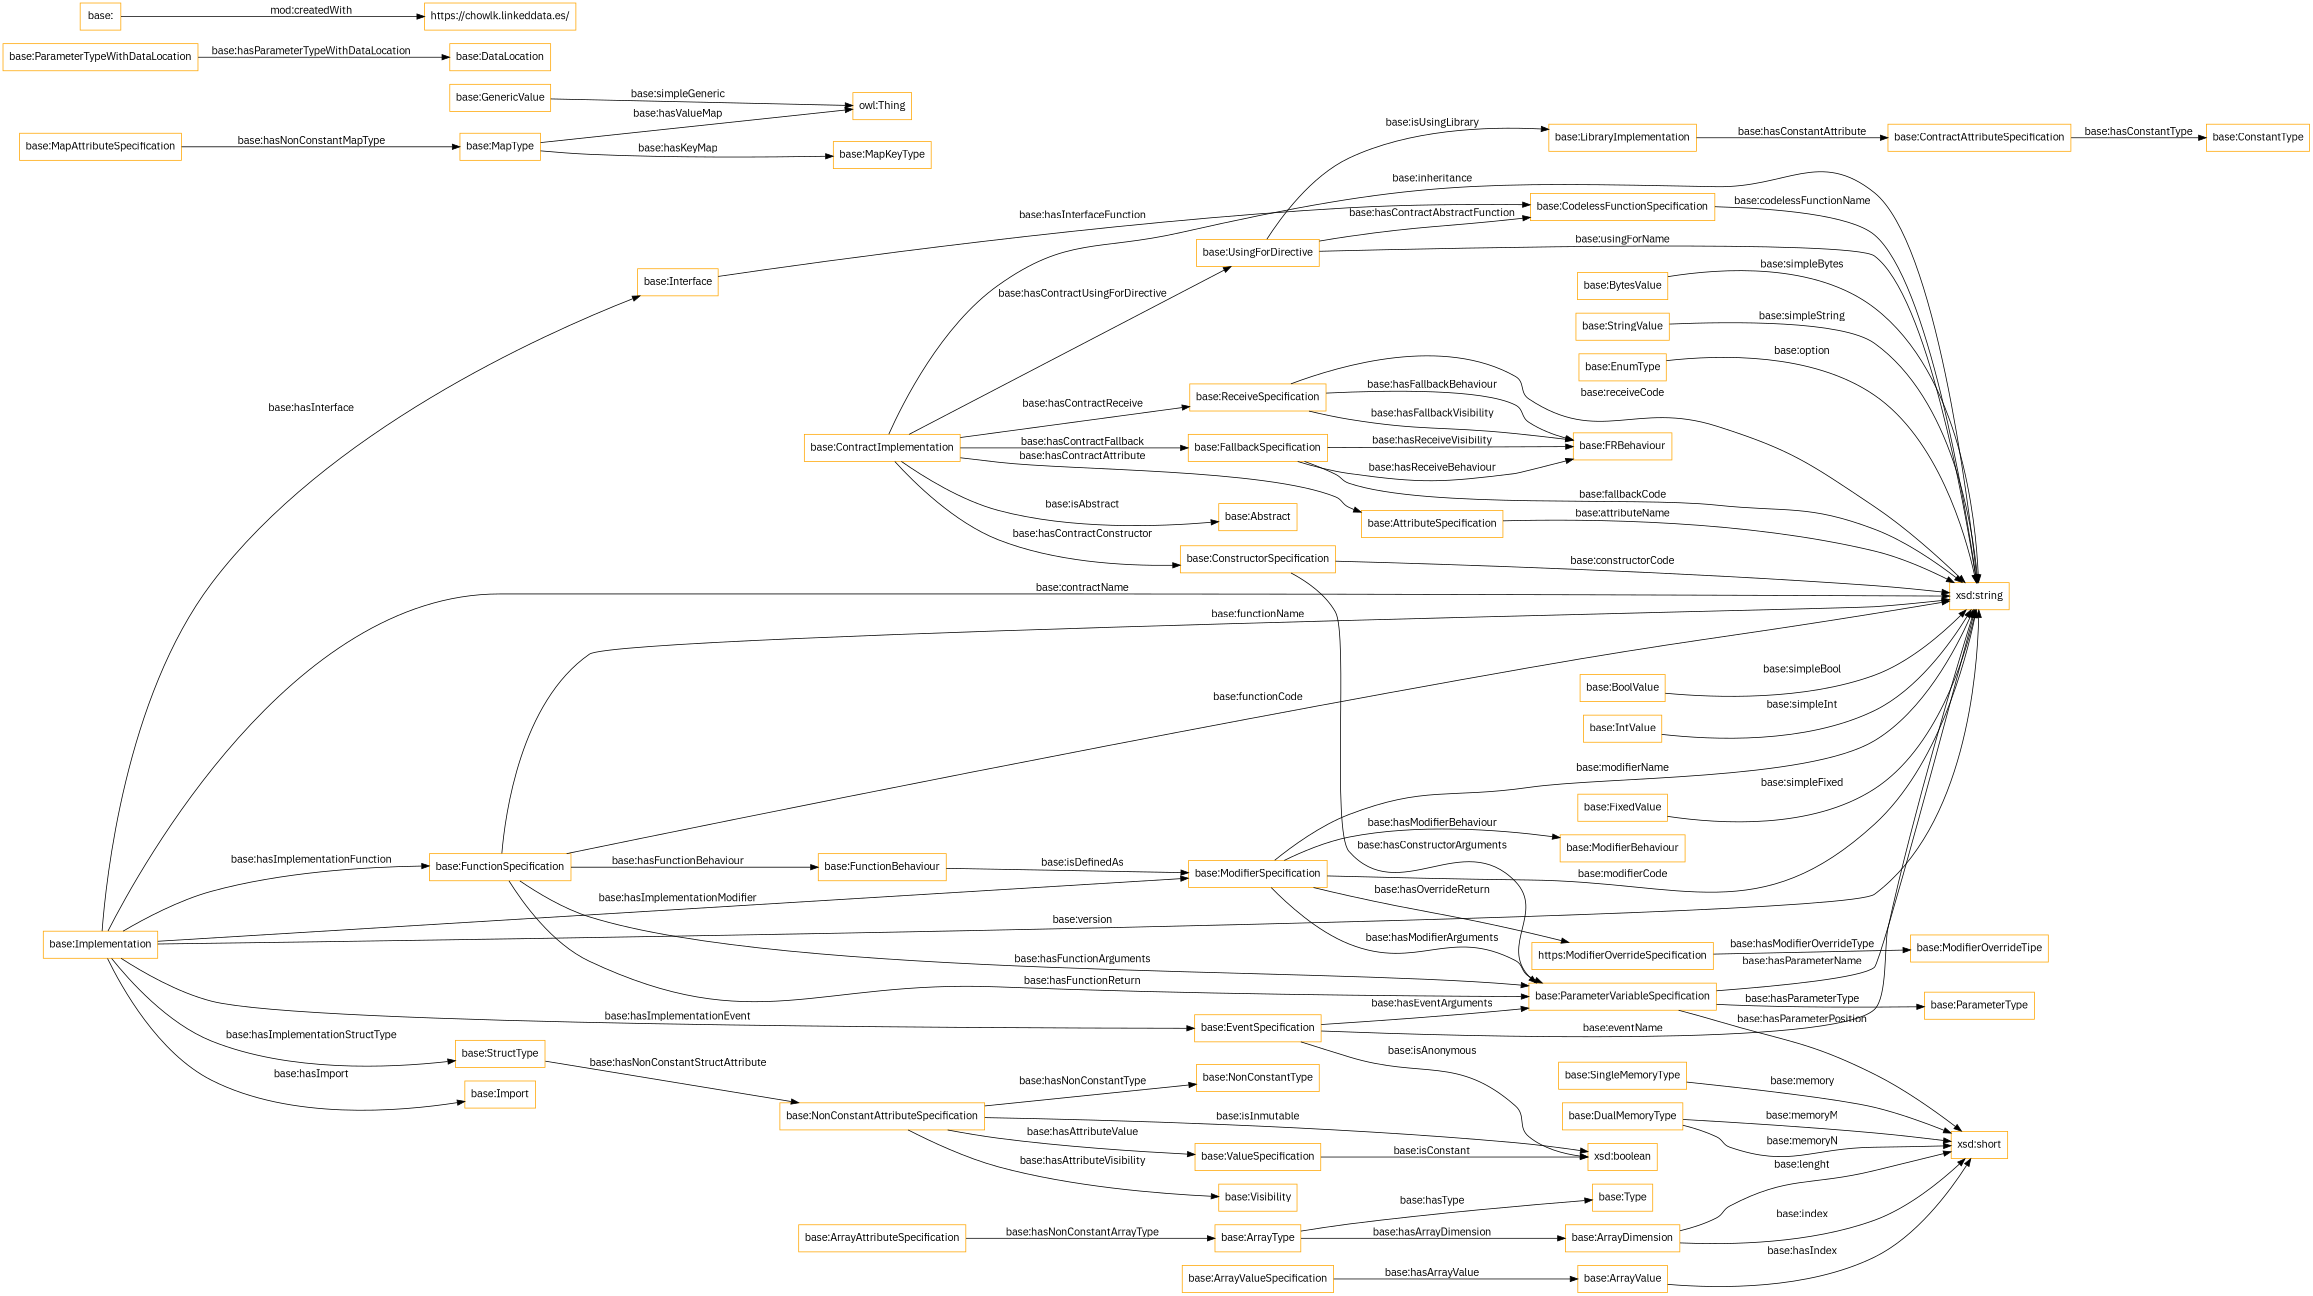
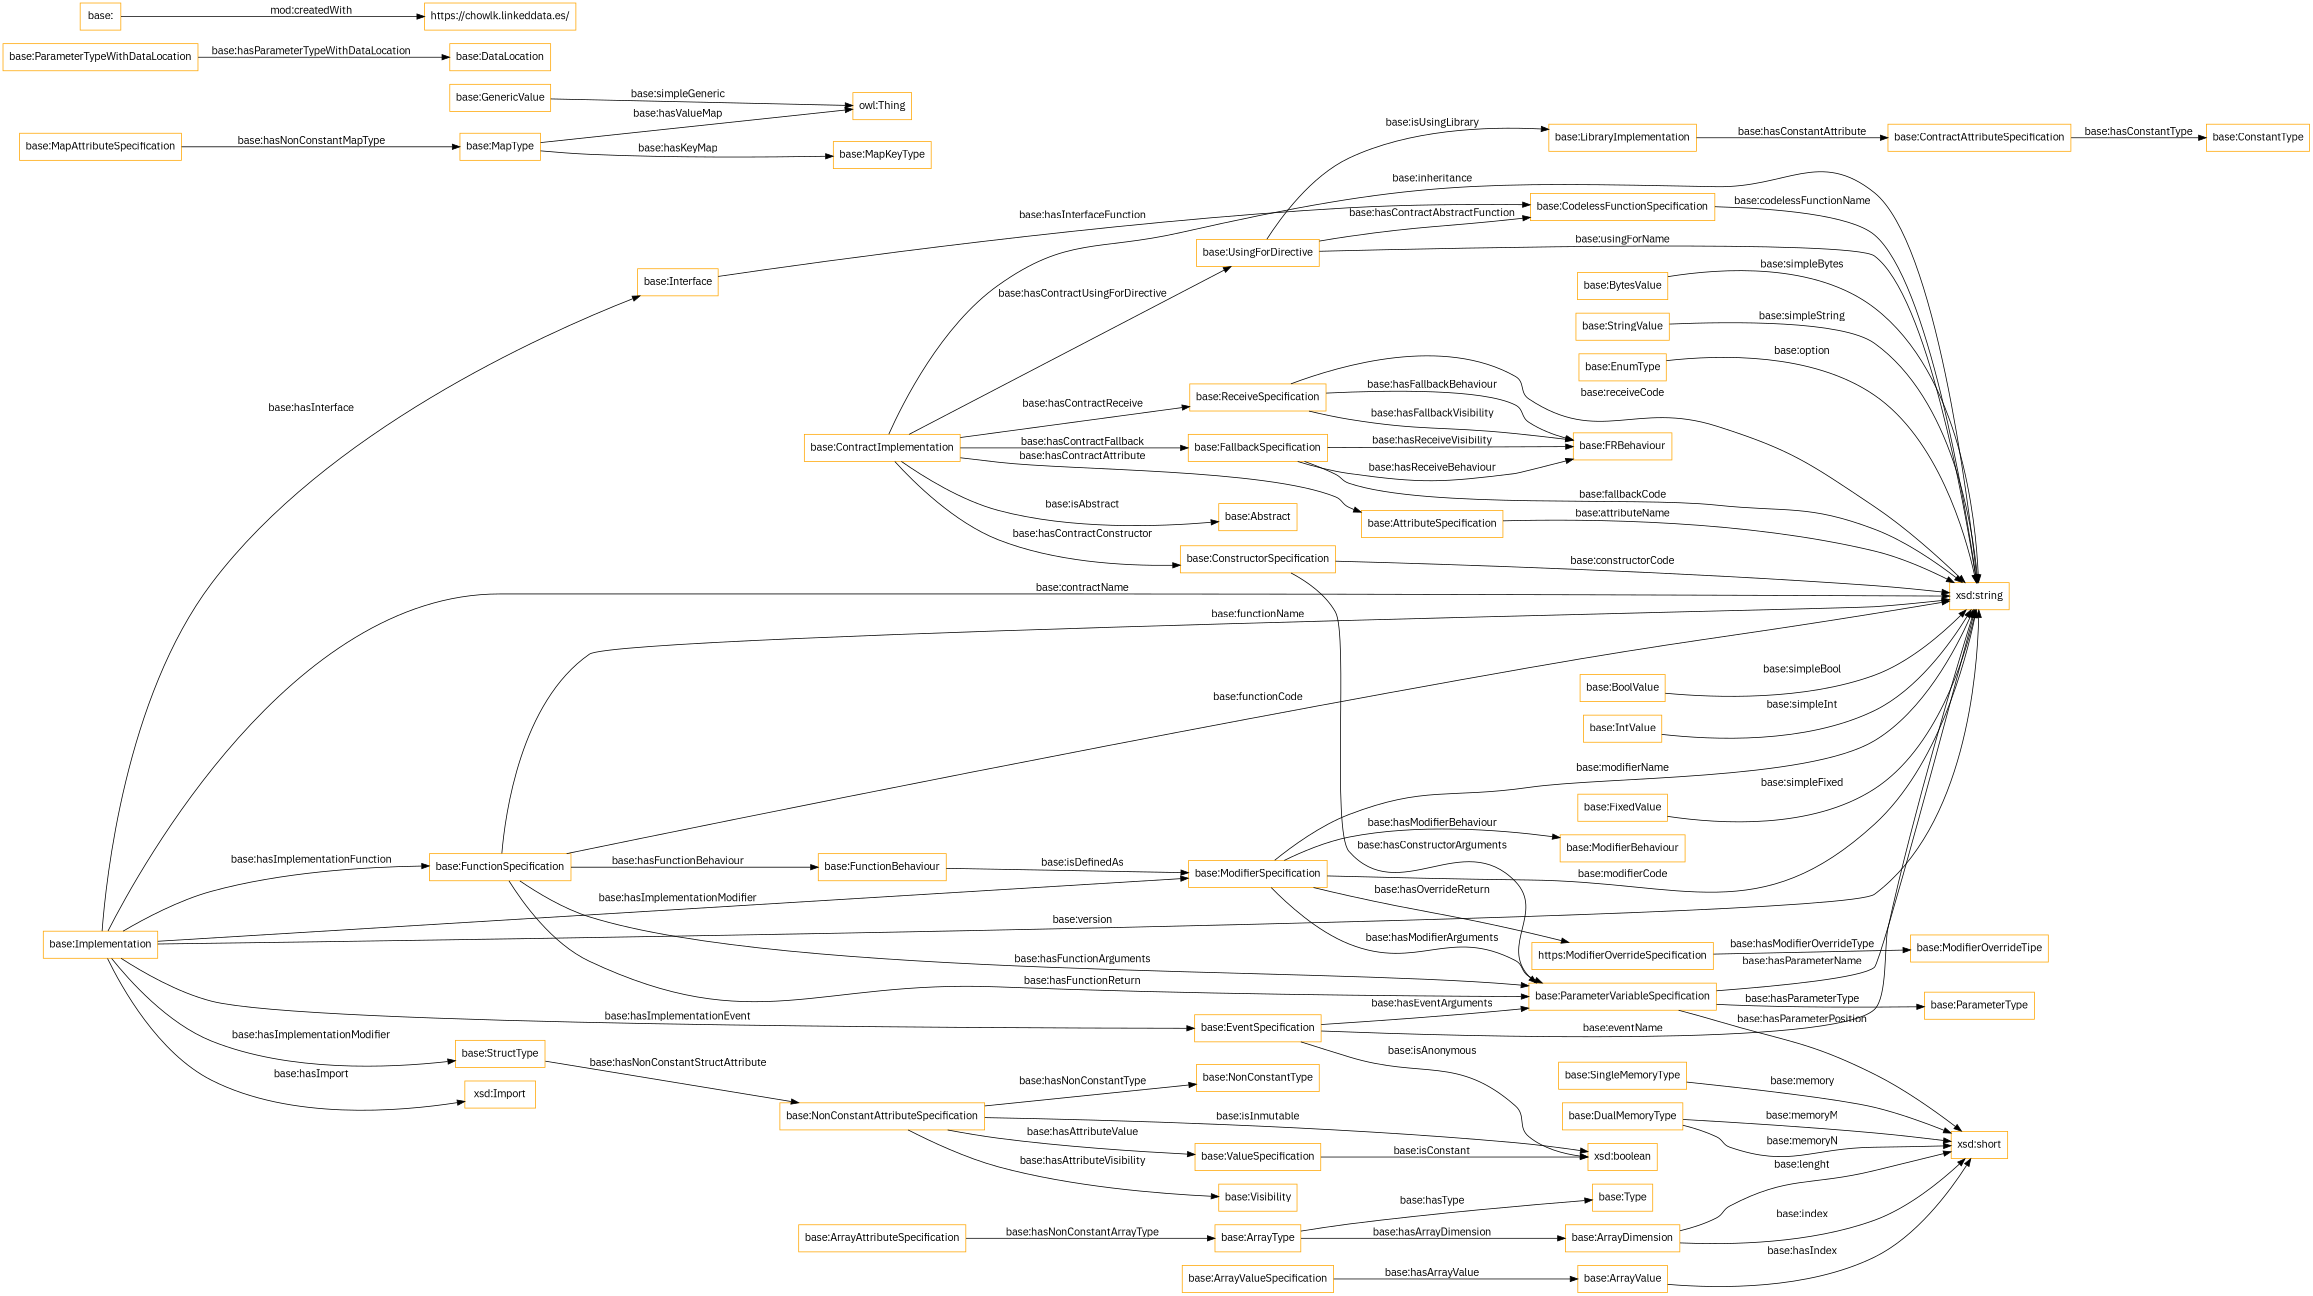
(311, 1035) -> (311, 1035)
(500, 1095) -> (500, 1095)
